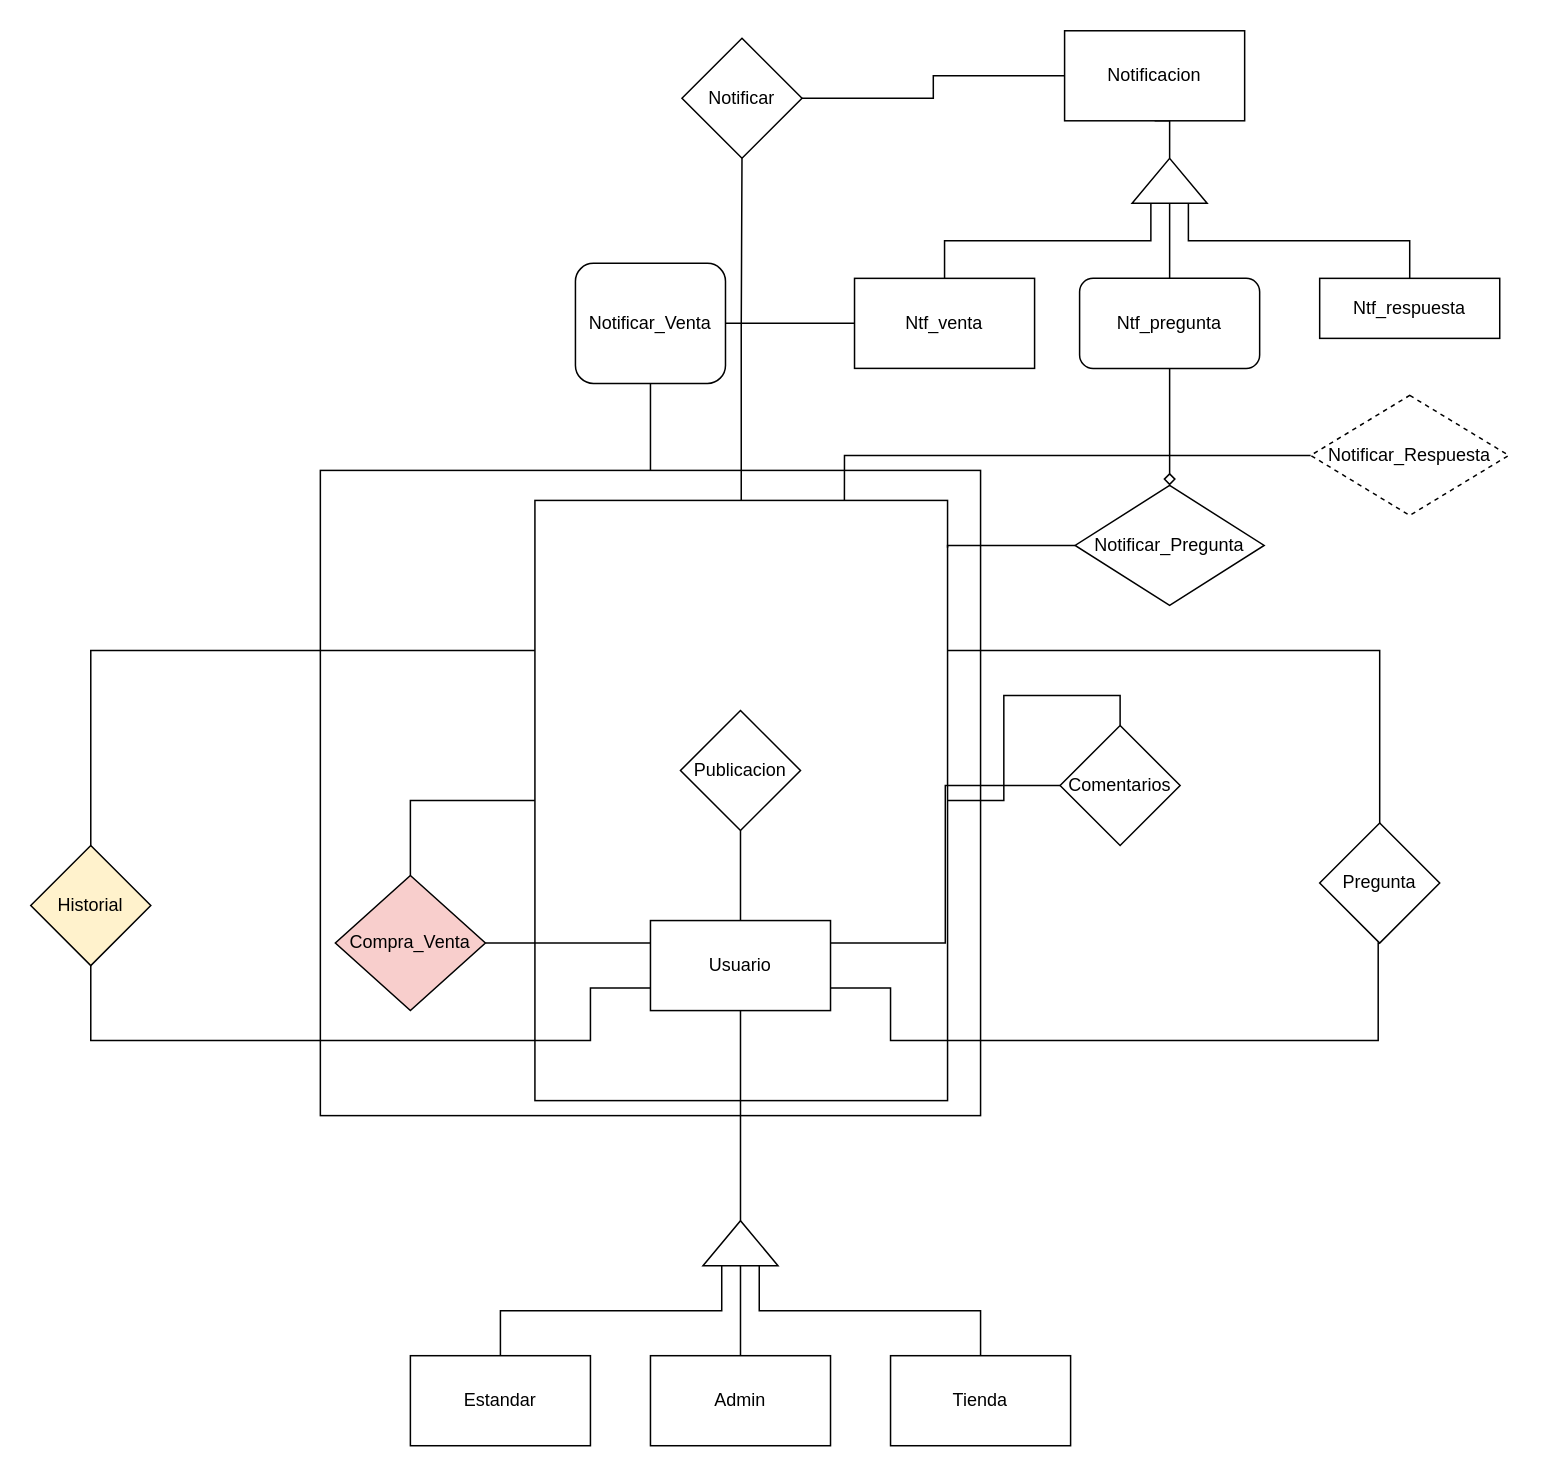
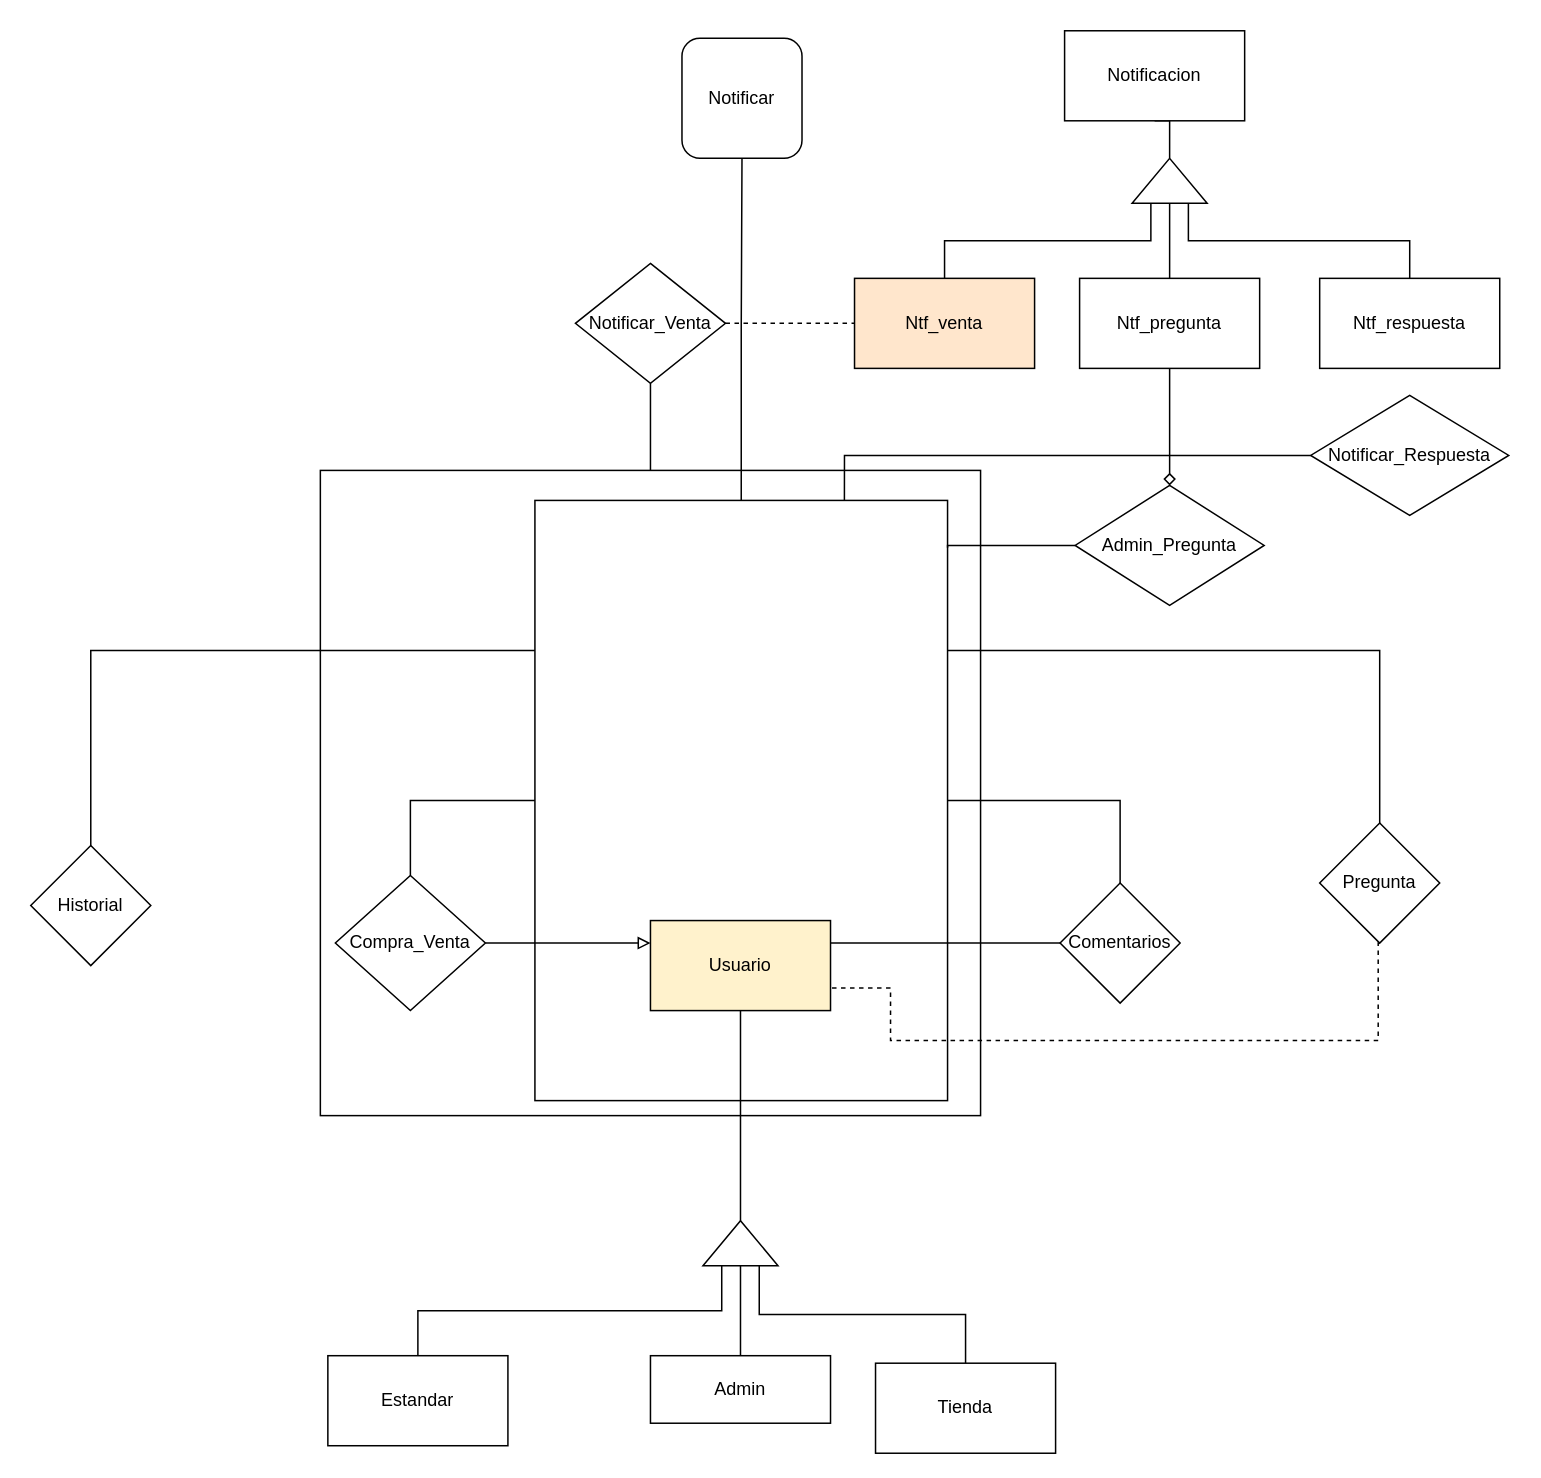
(933, 87) -> none
(742, 98) -> (742, 98)
(1409, 308) -> (1409, 323)
(650, 323) -> (650, 323)
(789, 323) -> (789, 323)
(944, 323) -> (944, 323)
(1169, 323) -> (1169, 323)
(1409, 455) -> (1409, 455)
(1169, 545) -> (1169, 545)
(740, 770) -> none
(1120, 785) -> (1120, 943)
(740, 875) -> none
(91, 905) -> (91, 905)
(410, 943) -> (410, 943)
(642, 943) -> (637, 943)
(740, 965) -> (740, 965)
(359, 1040) -> none
(1126, 1040) -> (1126, 1040)
(500, 1400) -> (418, 1400)
(740, 1400) -> (740, 1389)
(980, 1400) -> (965, 1408)
